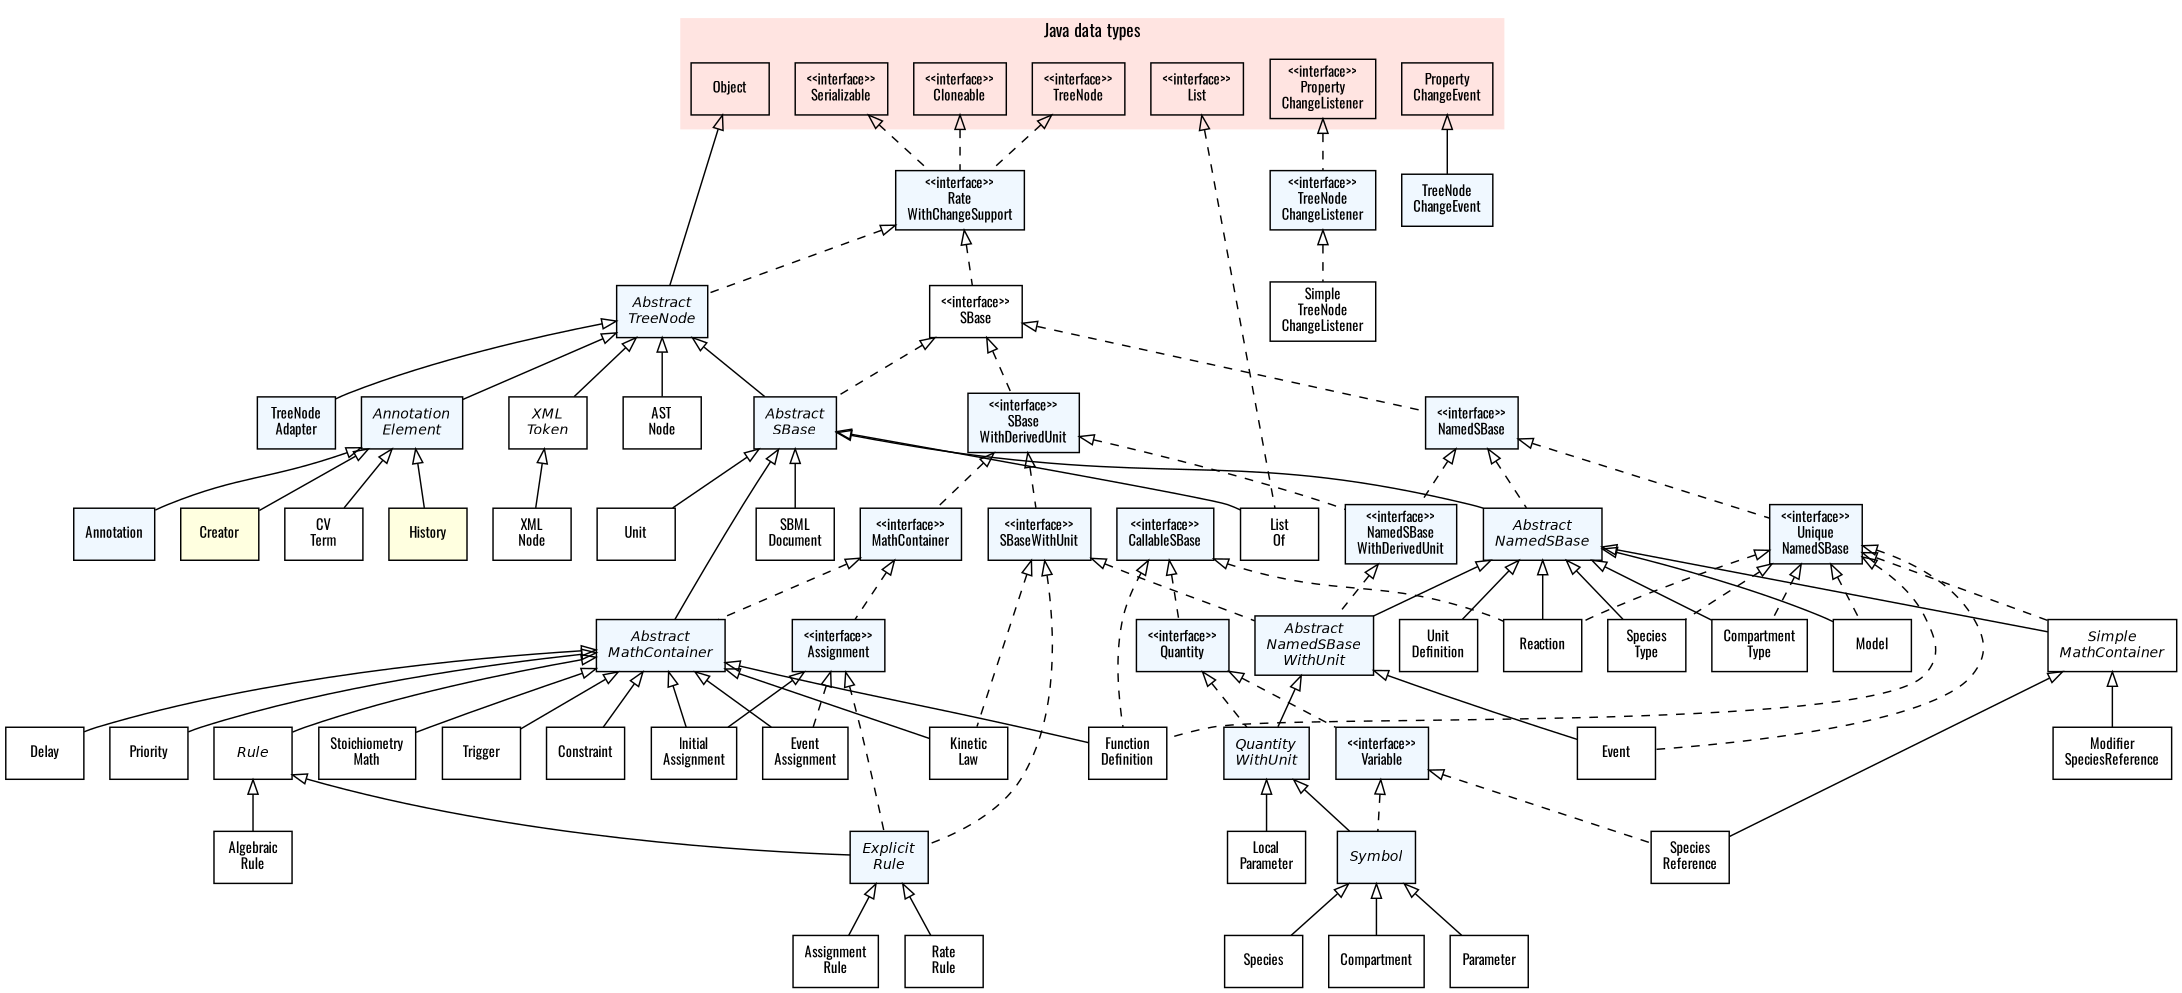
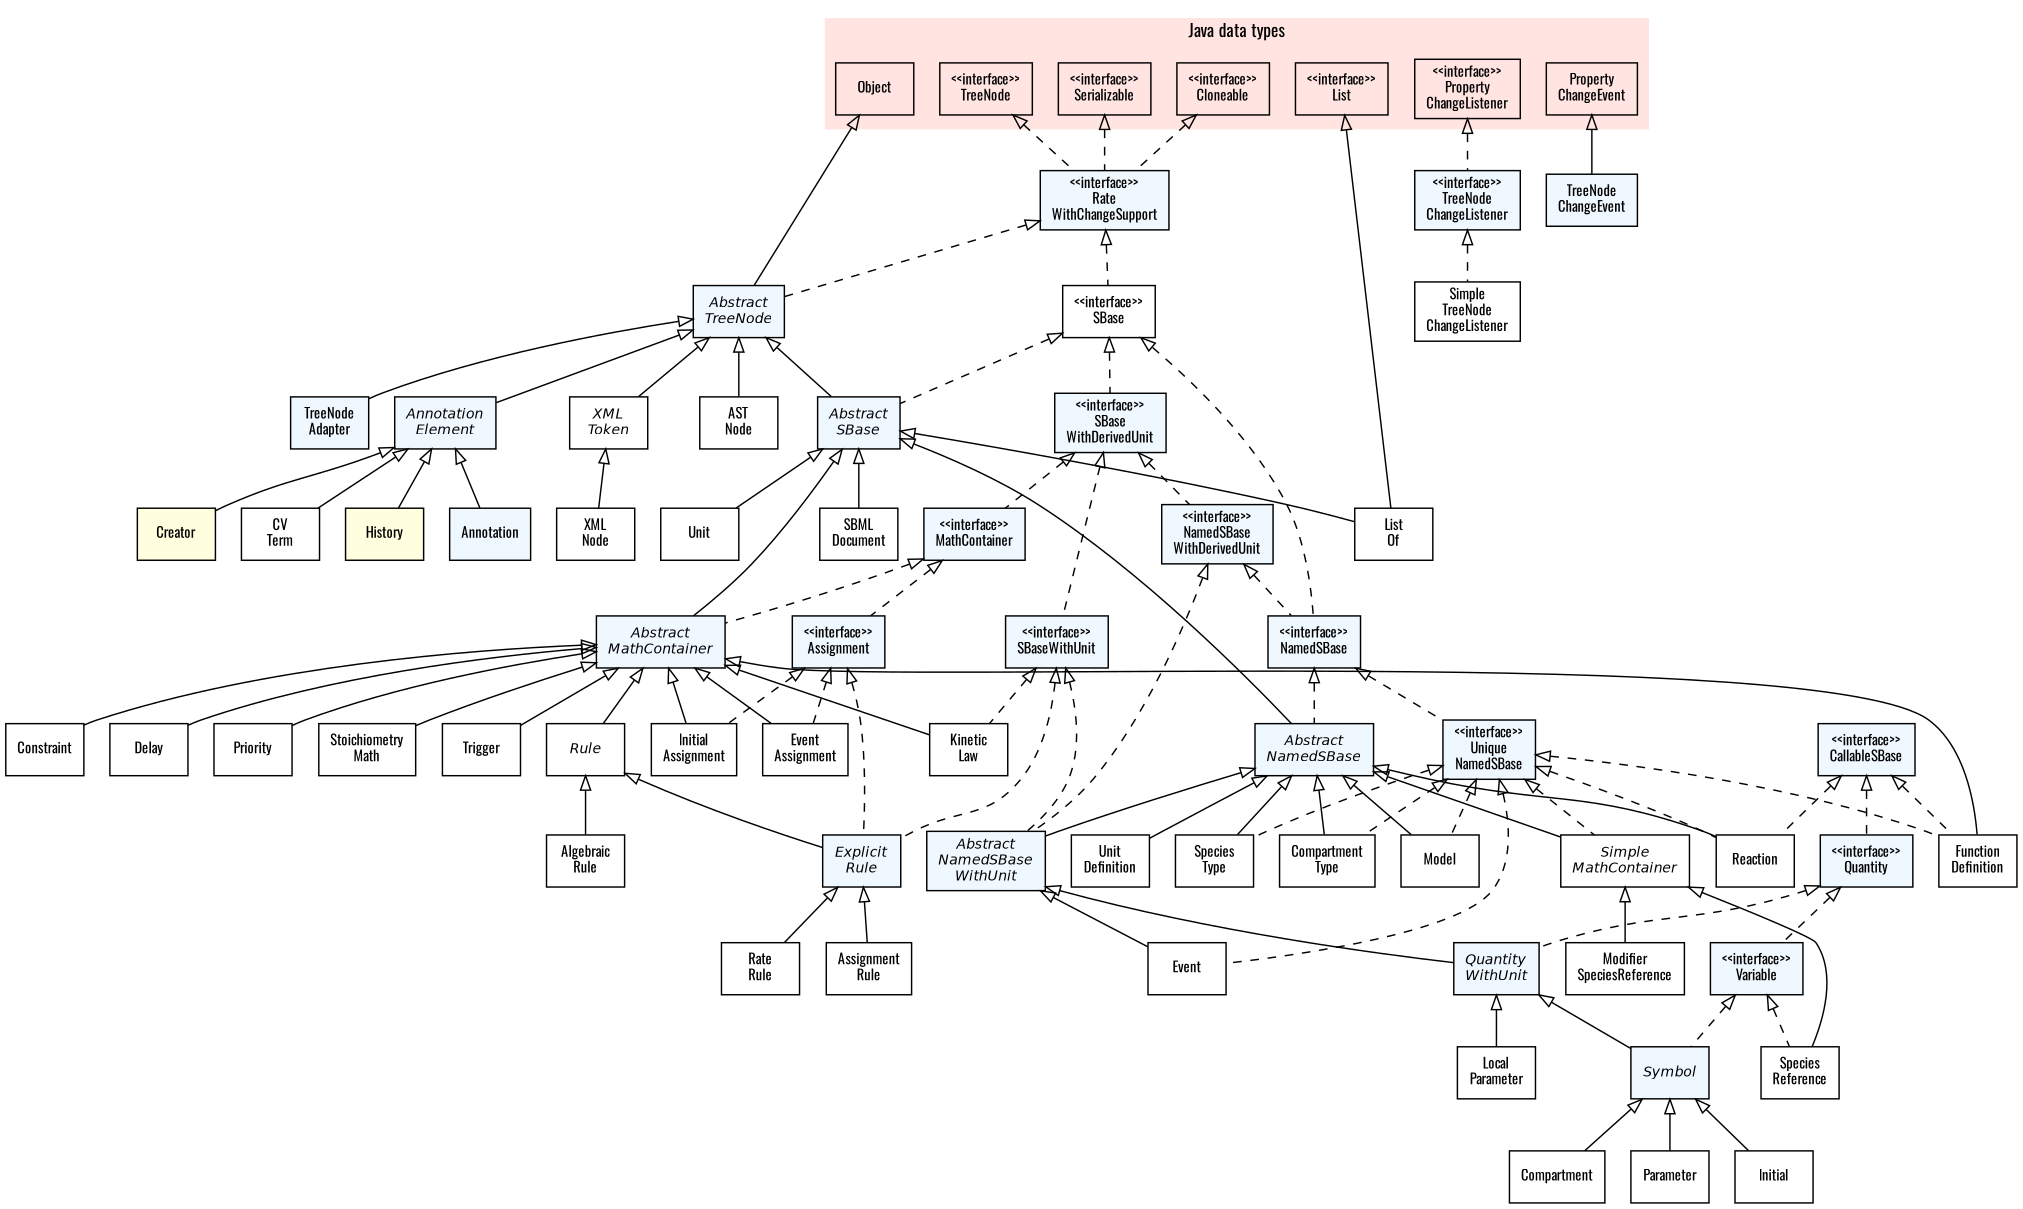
(1240, 319) -> (1369, 319)
(1434, 483) -> (1273, 595)
(760, 704) -> (760, 700)
(1264, 961) -> (1774, 1177)
